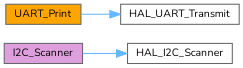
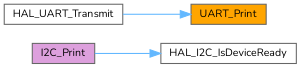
(95, 14) -> (152, 14)
(43, 53) -> (64, 53)
(180, 53) -> (229, 53)
